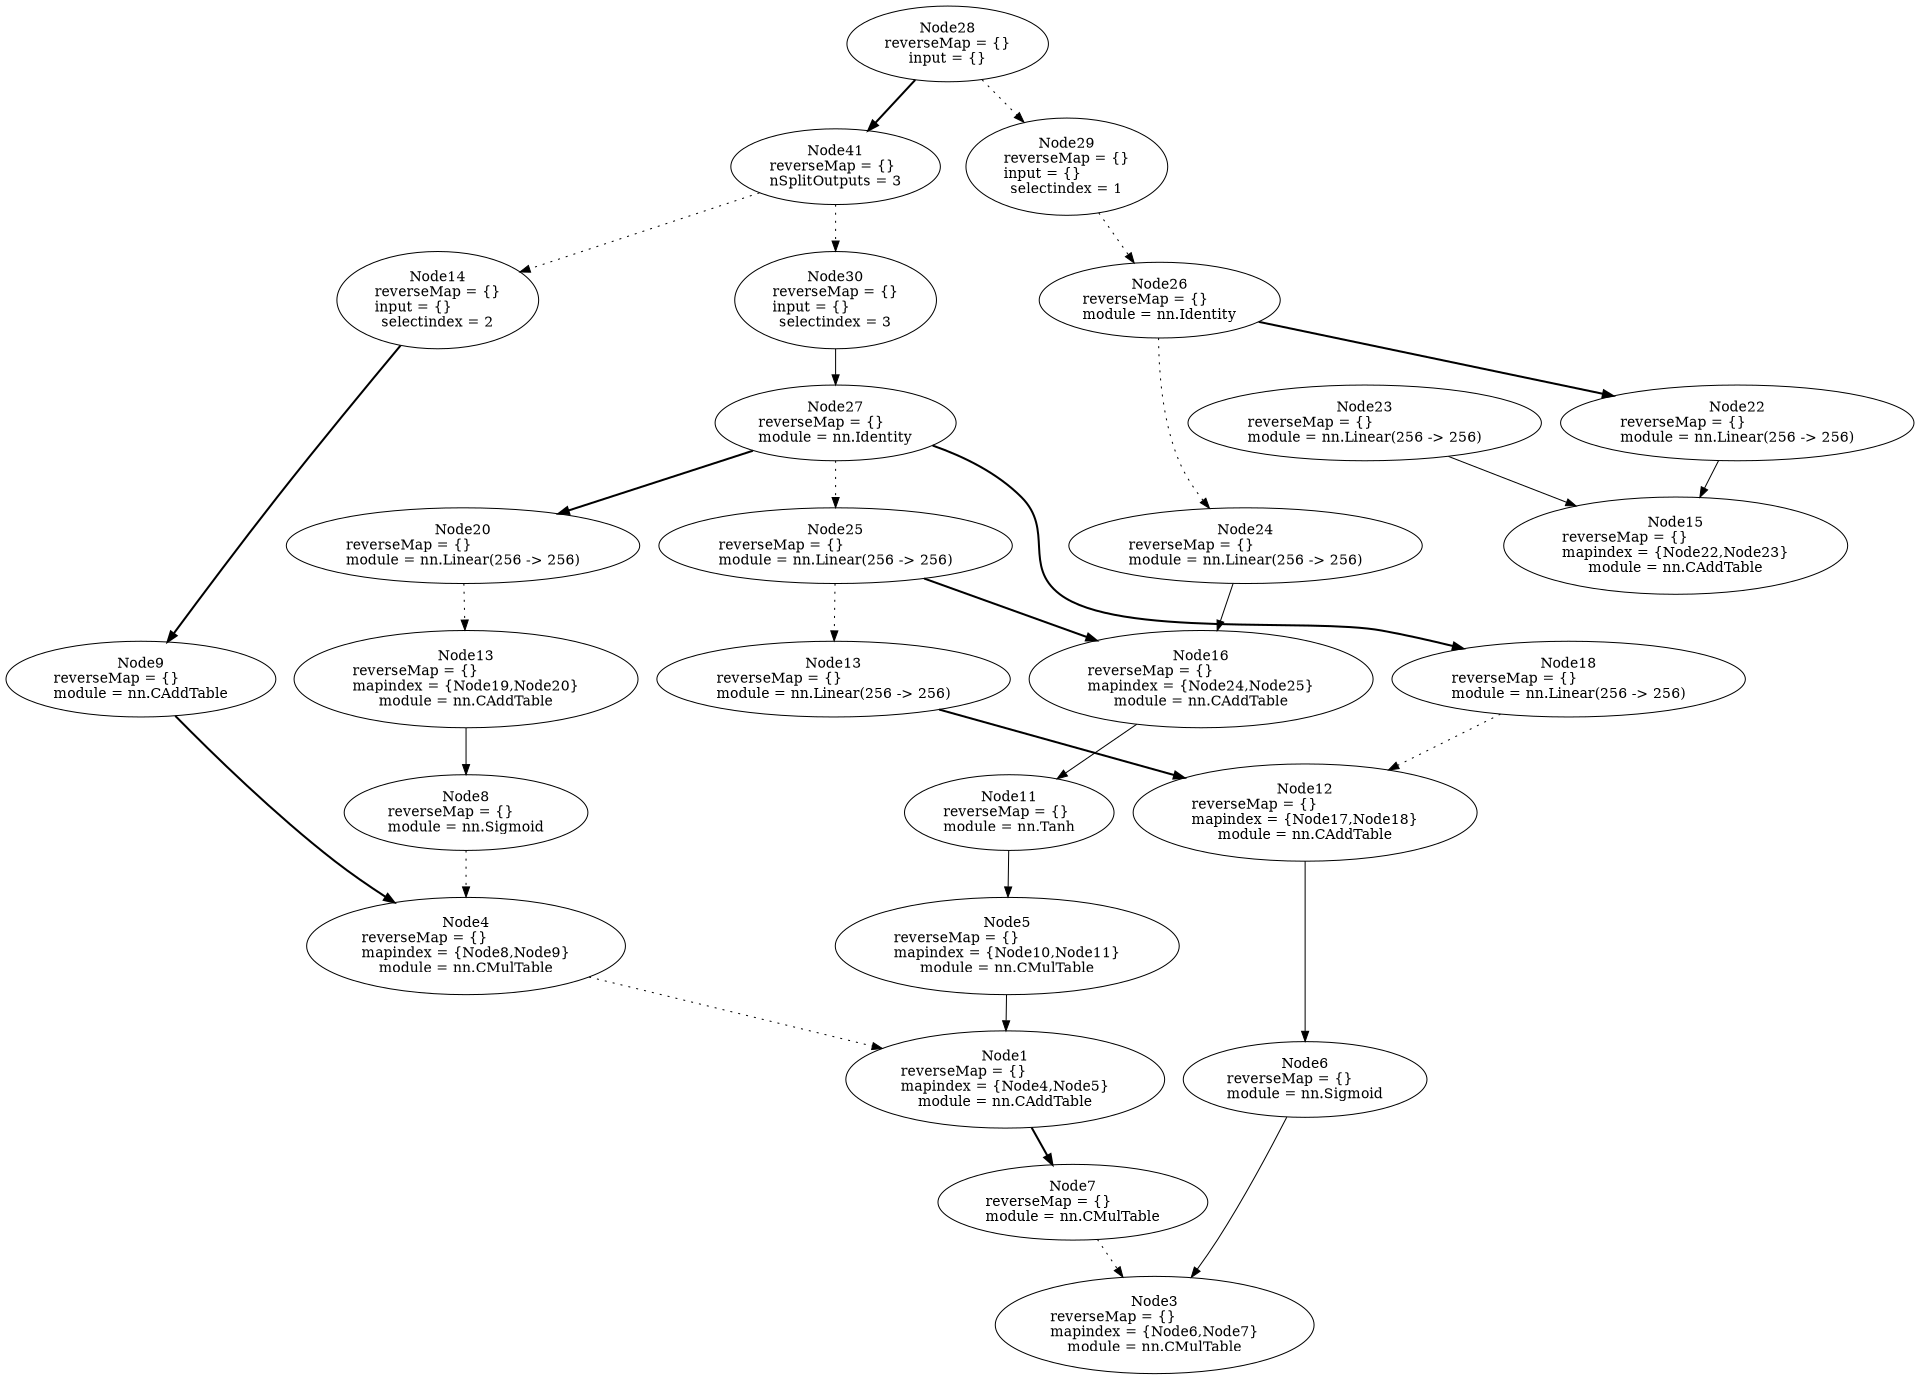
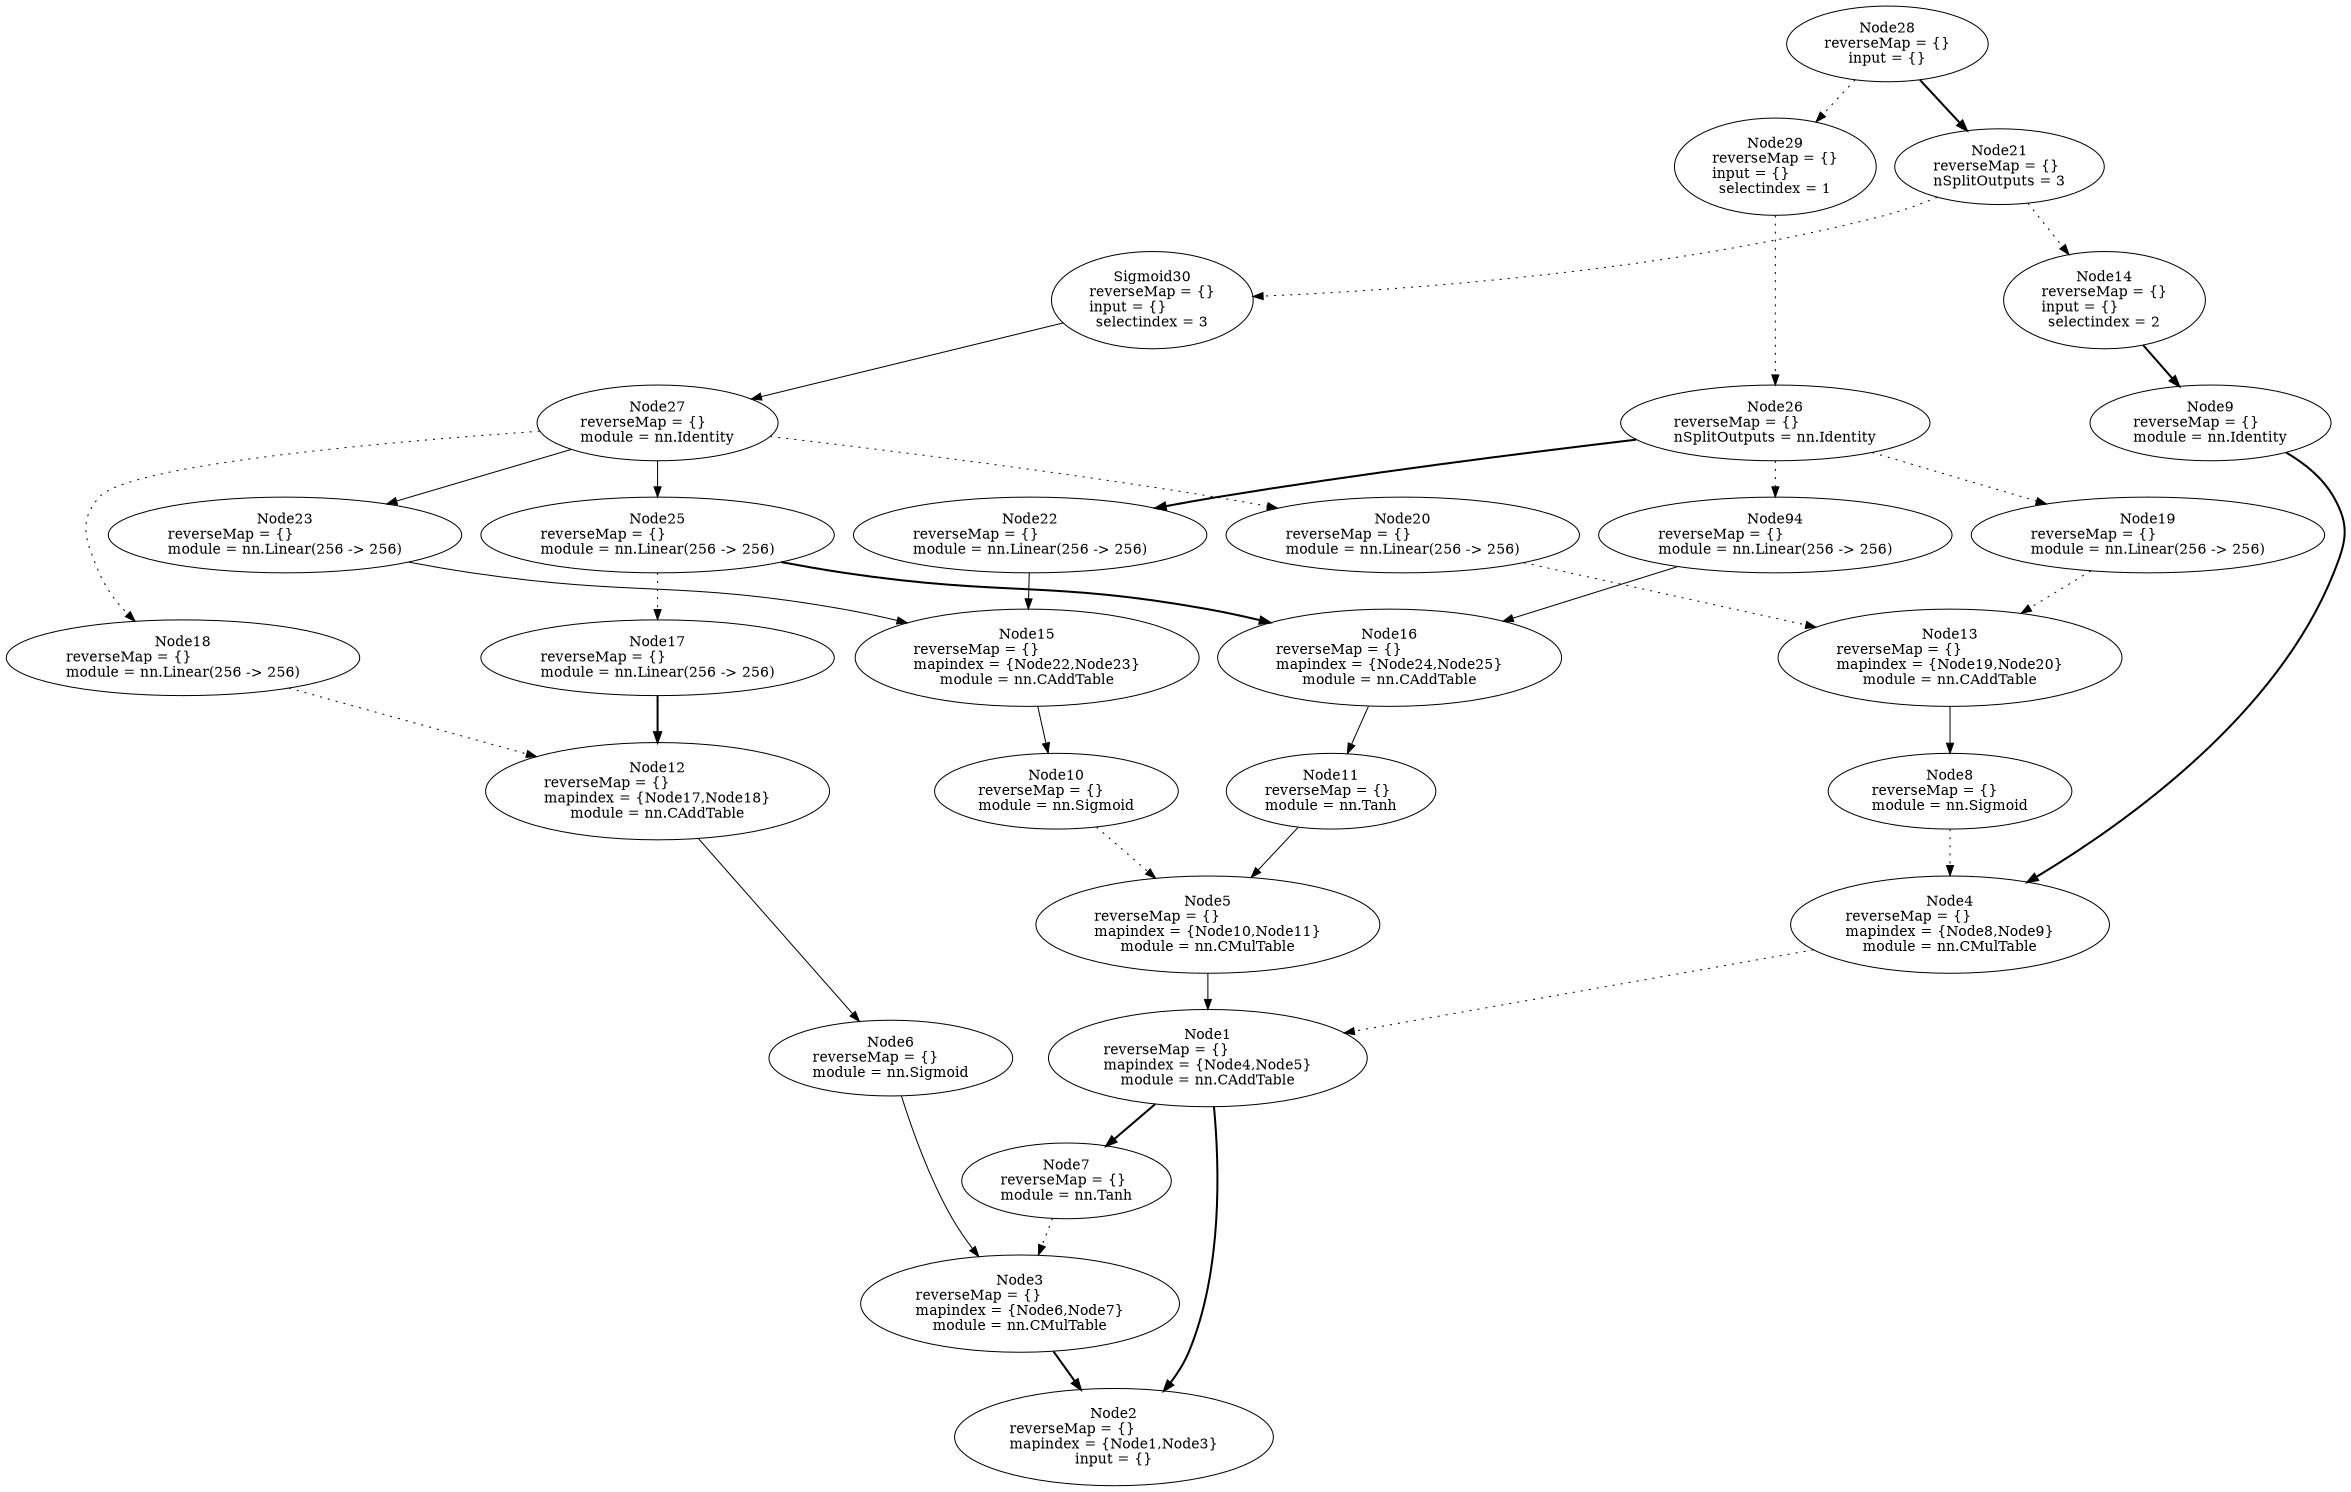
(836, 167) -> (2000, 167)
(836, 300) -> (1152, 300)
(1160, 300) -> (1775, 423)
none -> (484, 475)
(836, 479) -> (658, 474)
(661, 481) -> (1019, 468)
none -> (2148, 535)
(1246, 546) -> (1775, 535)
(1150, 619) -> (251, 459)
(141, 679) -> (2211, 423)
(834, 679) -> (658, 658)
none -> (1056, 791)
(1073, 1202) -> (1067, 1181)
none -> (1114, 1437)
